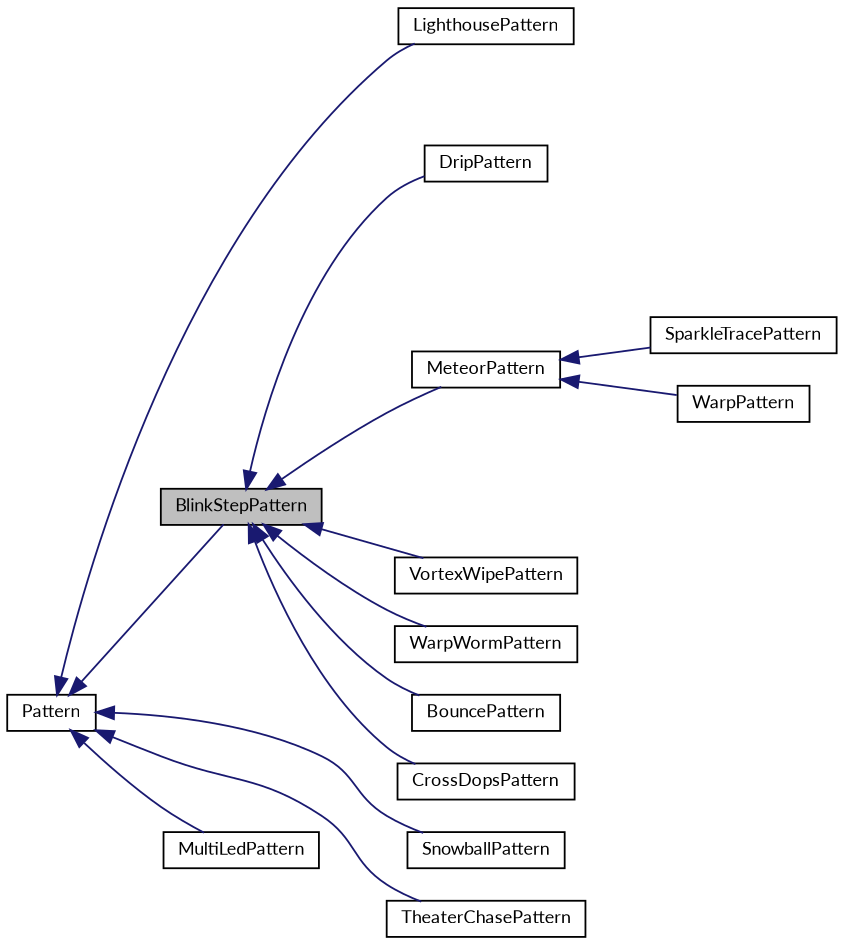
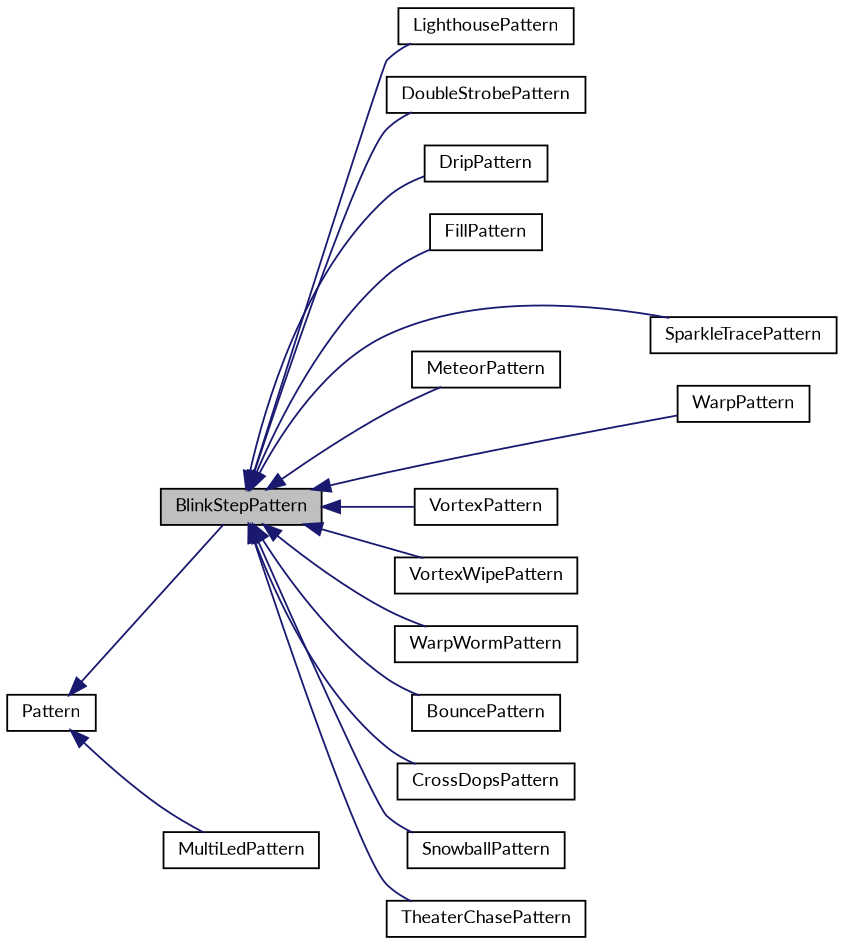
none -> (486, 95)
none -> (486, 232)
(187, 330) -> (345, 186)
(615, 352) -> (432, 319)
(628, 388) -> (504, 448)
none -> (486, 507)
(283, 741) -> (334, 709)
(282, 794) -> (319, 730)
